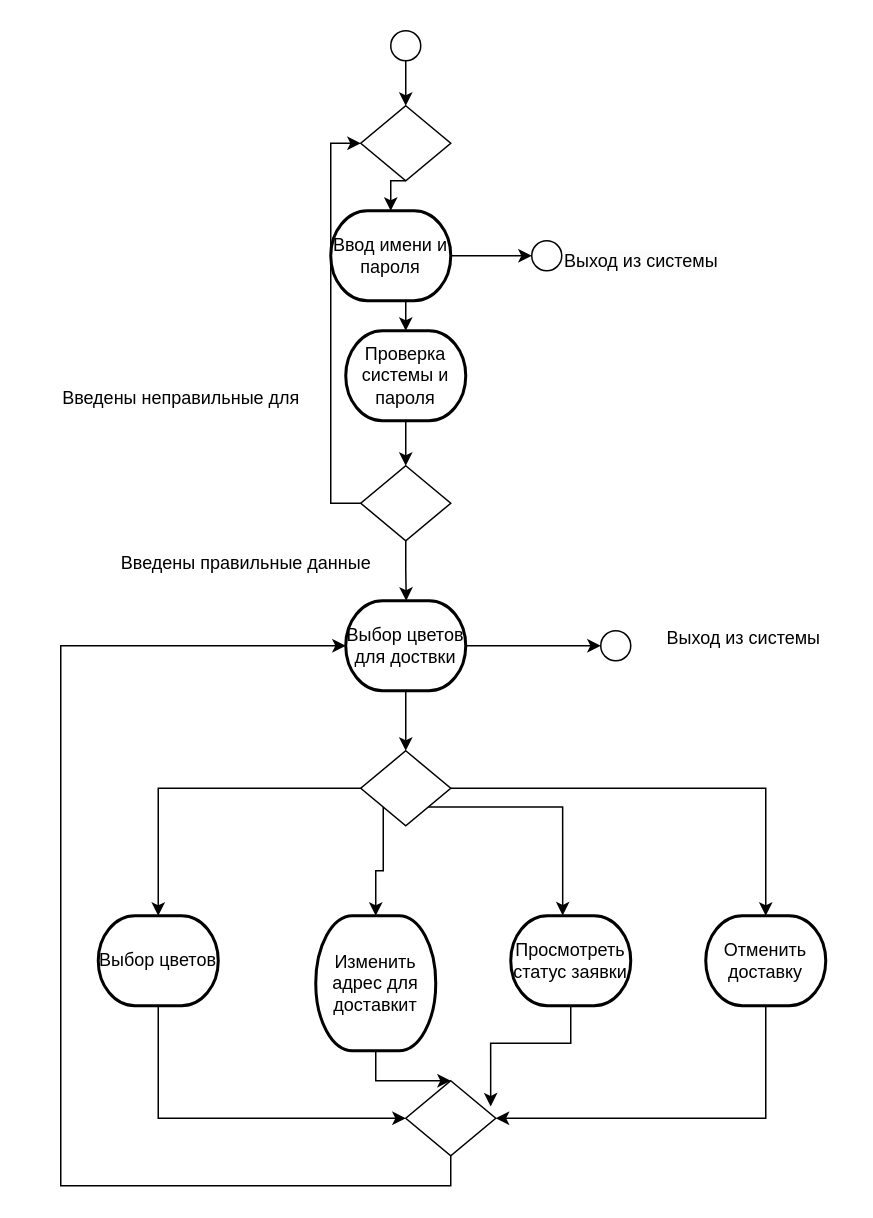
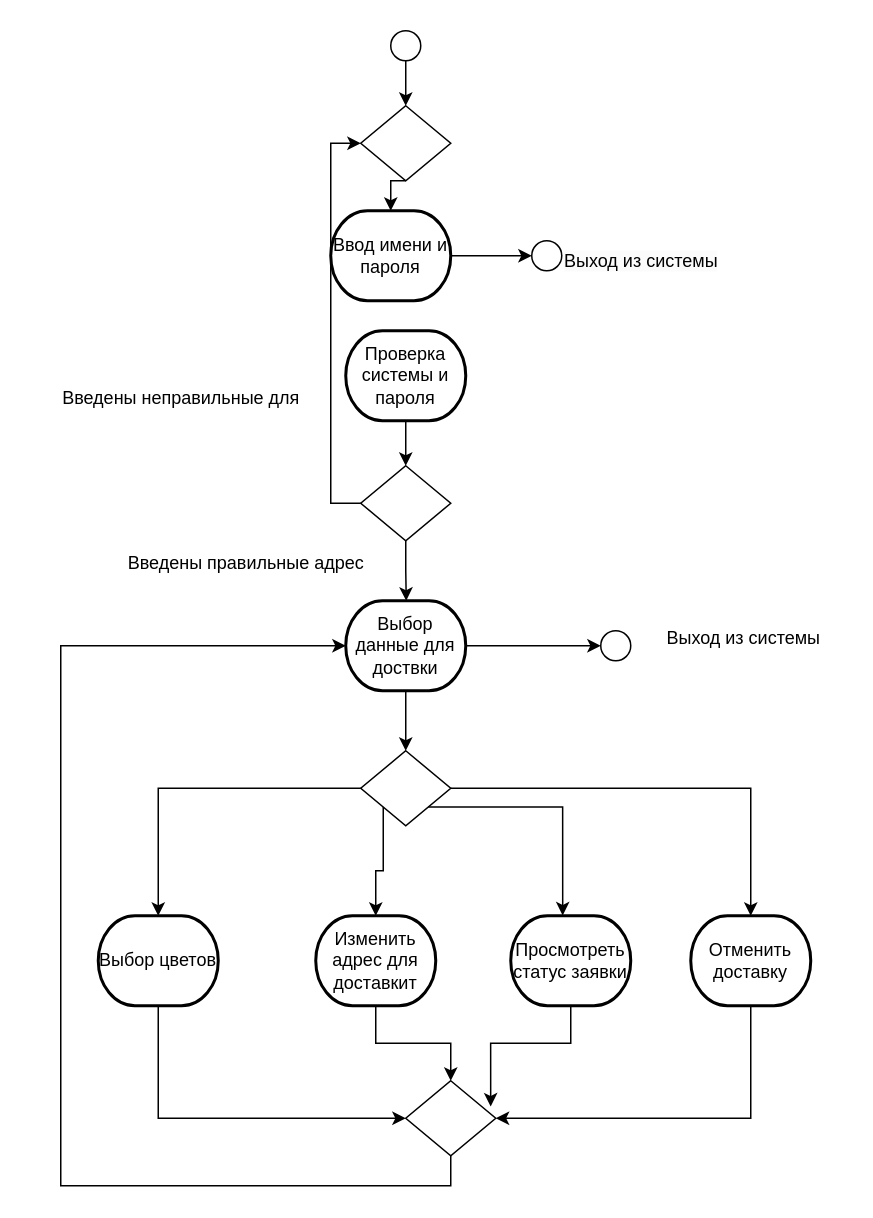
(406, 309) -> none
(249, 563) -> (249, 563)
(406, 646) -> (406, 646)
(766, 961) -> (751, 961)
(376, 983) -> (376, 961)
